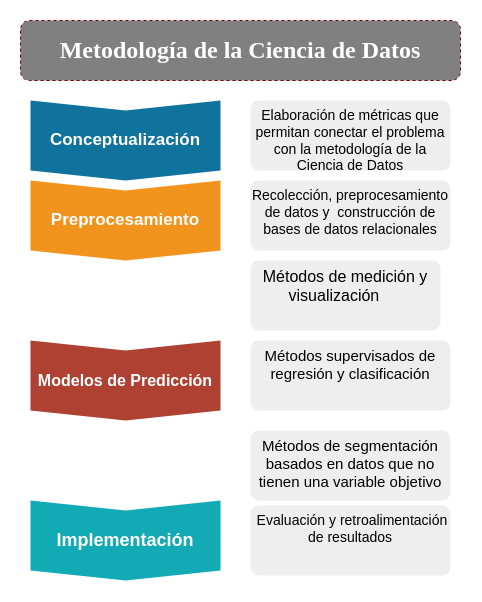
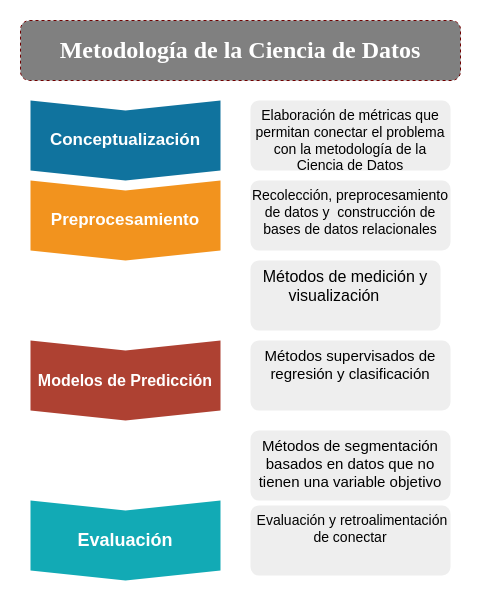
(351, 527) -> (351, 527)
(126, 541) -> (126, 541)
